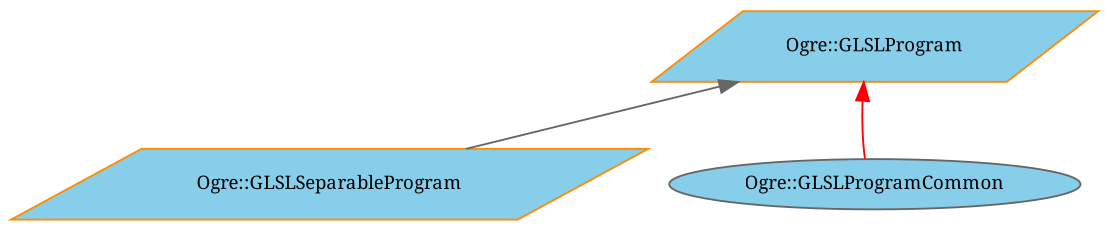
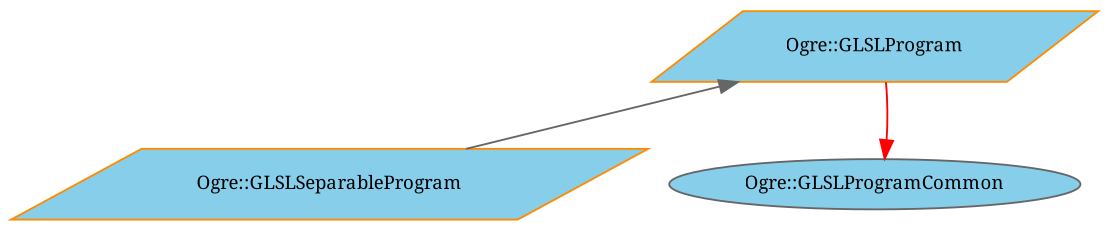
(863, 130) -> (887, 111)
